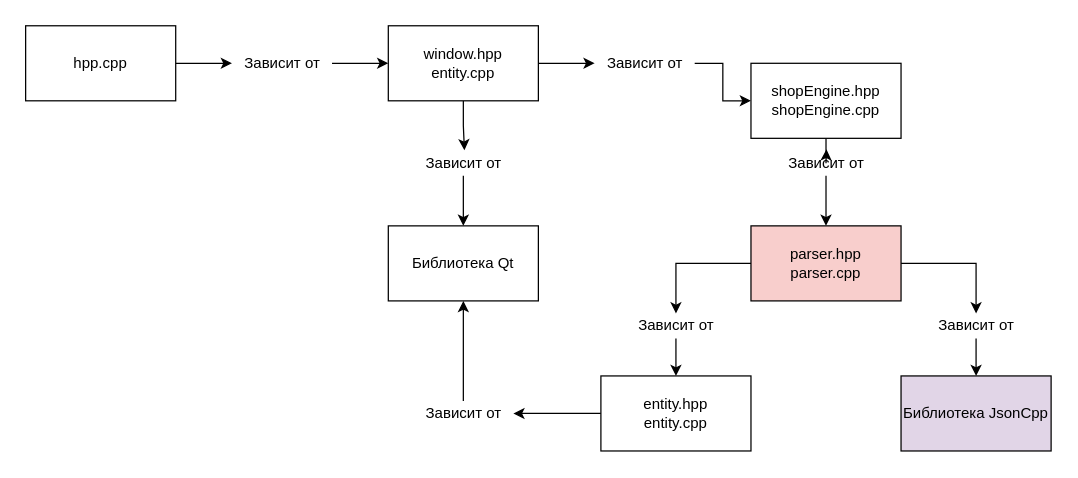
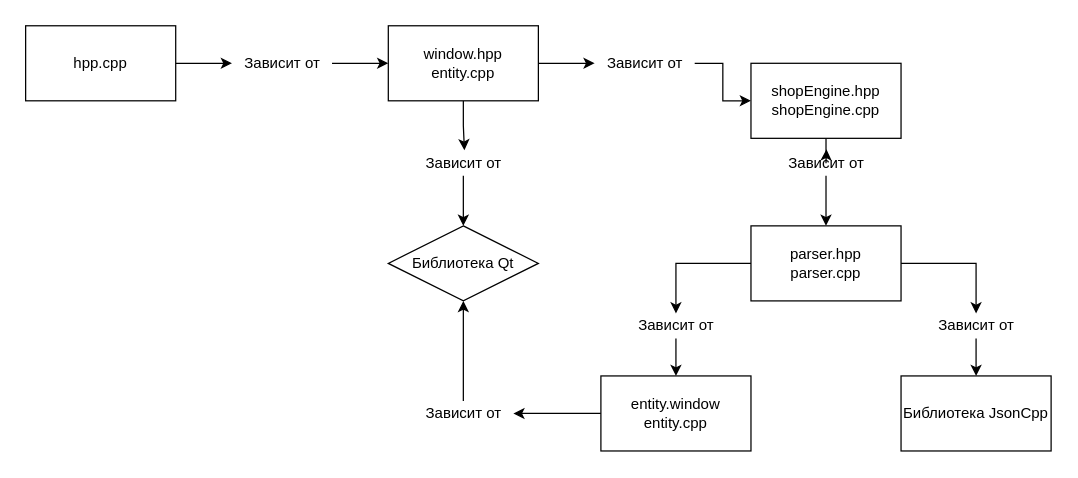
(463, 263) -> (463, 263)
(826, 263) -> (826, 263)
(676, 413) -> (676, 413)
(976, 413) -> (976, 413)
